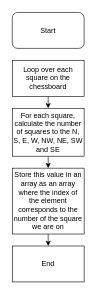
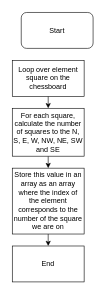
(48, 30) -> (57, 30)
(48, 78) -> (48, 78)
